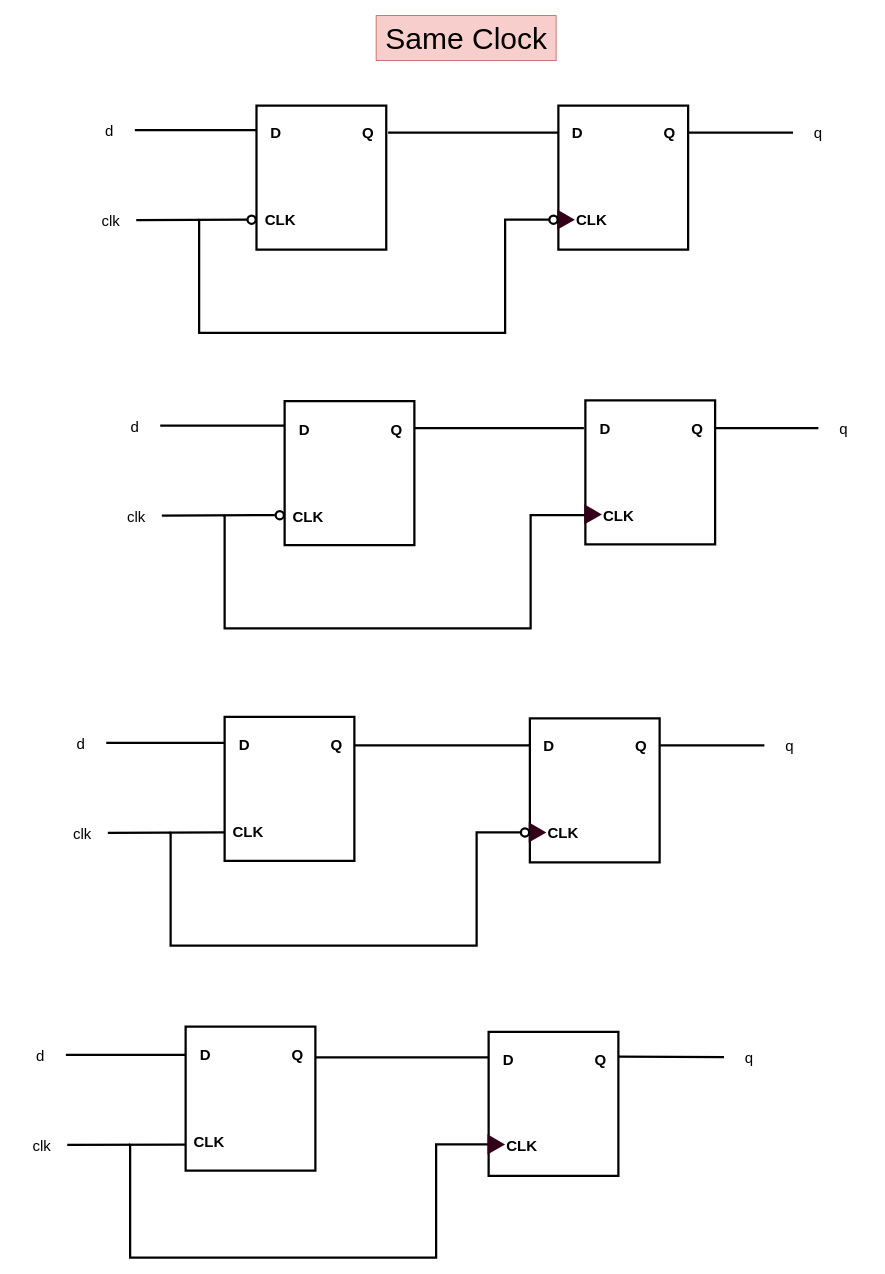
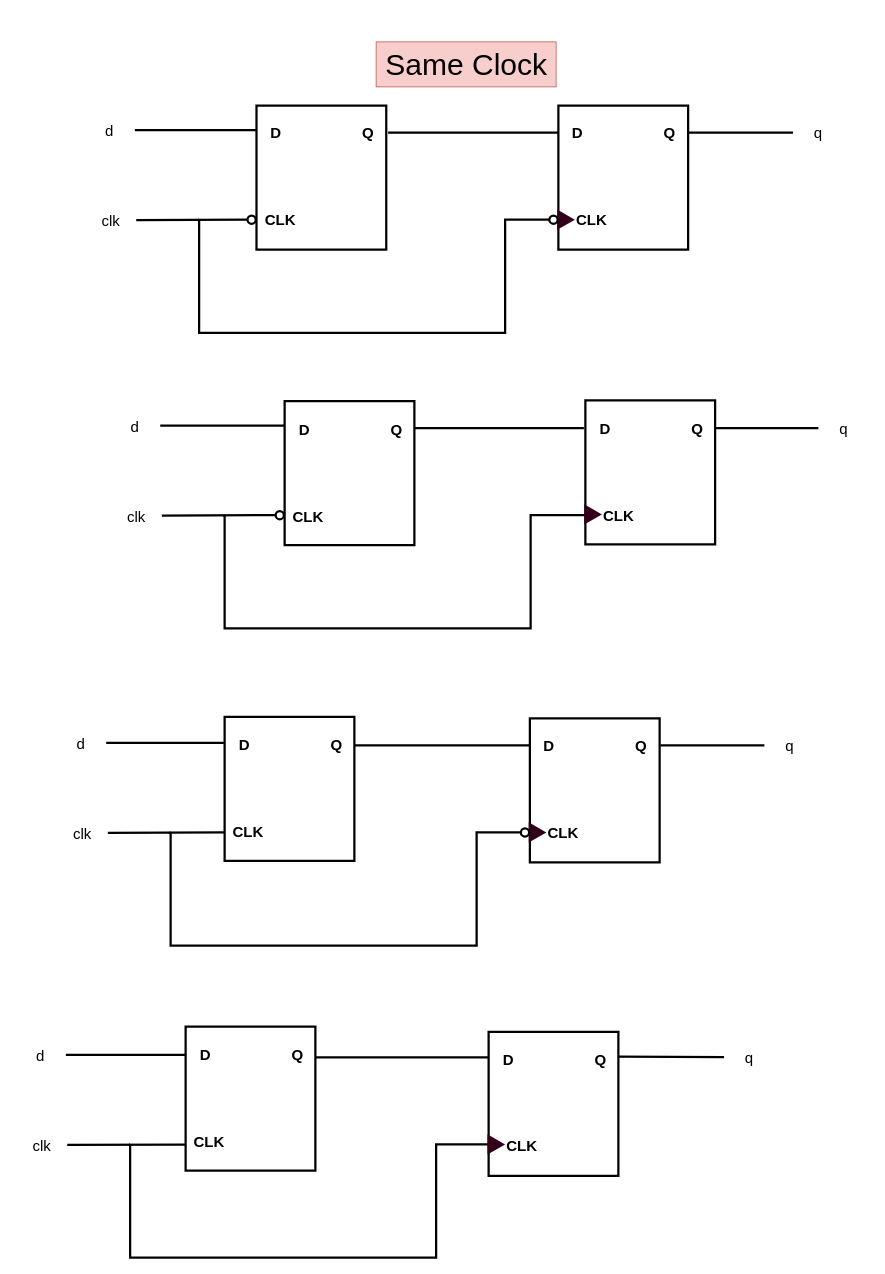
(466, 38) -> (466, 64)
